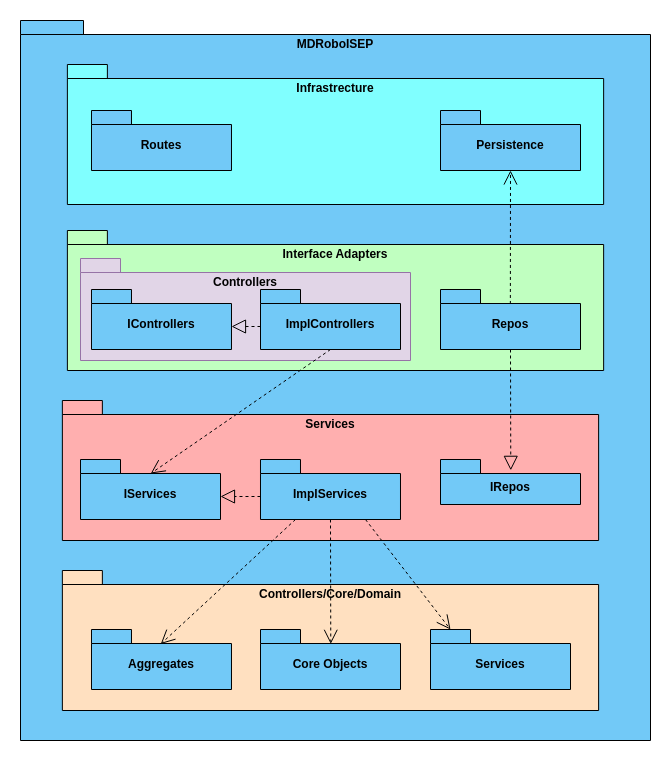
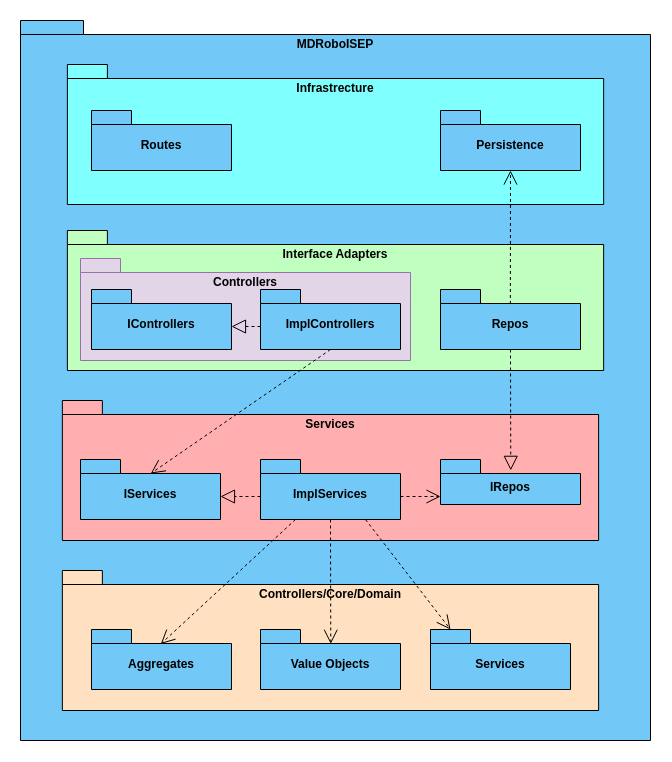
none -> (419, 497)
(331, 665) -> (331, 665)
